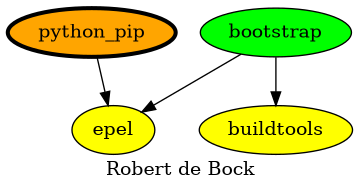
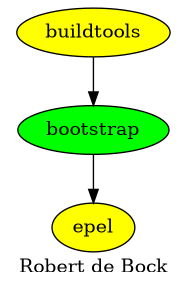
(92, 32) -> none
(276, 75) -> (93, 75)
